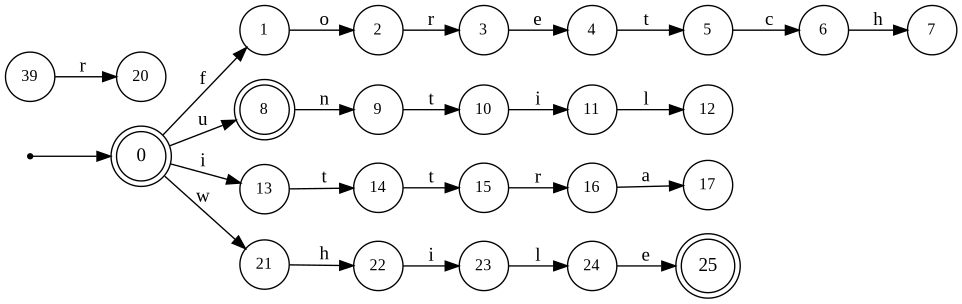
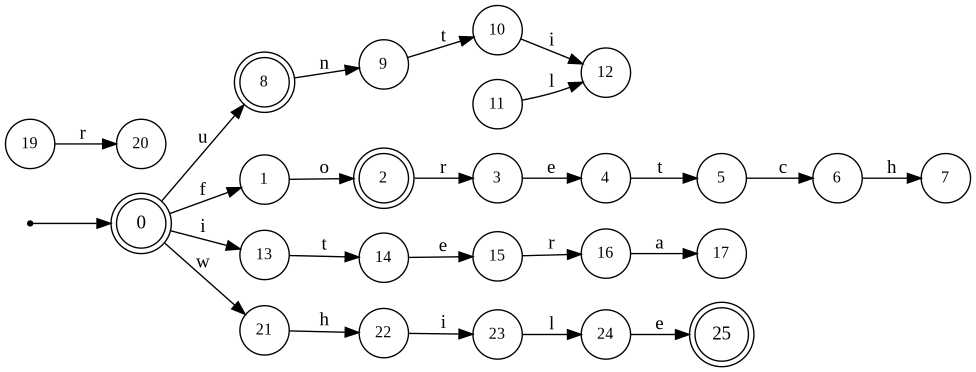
(378, 30) -> (384, 178)
(30, 77) -> (30, 144)
(531, 110) -> (545, 49)
(431, 178) -> (443, 246)
